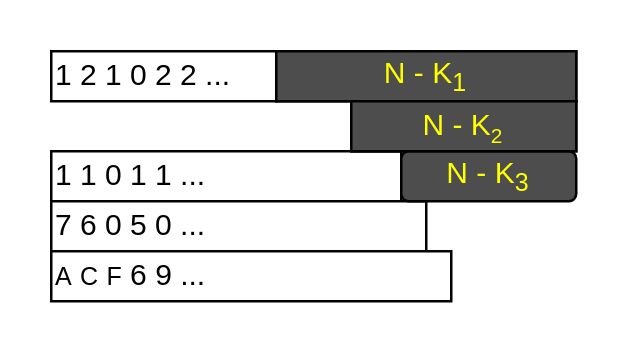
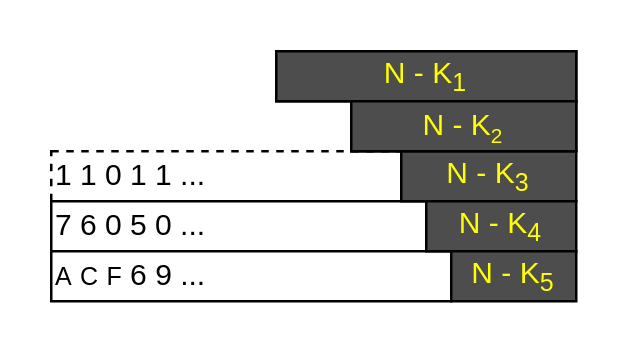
(164, 76) -> none
(226, 176) -> (226, 176)
(489, 176) -> (489, 176)
none -> (501, 226)
none -> (514, 276)
